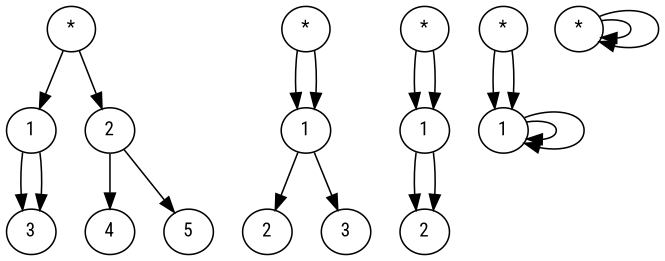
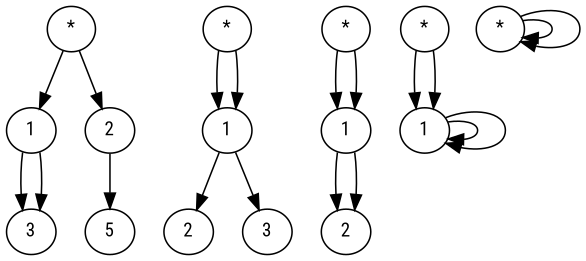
(110, 232) -> none
